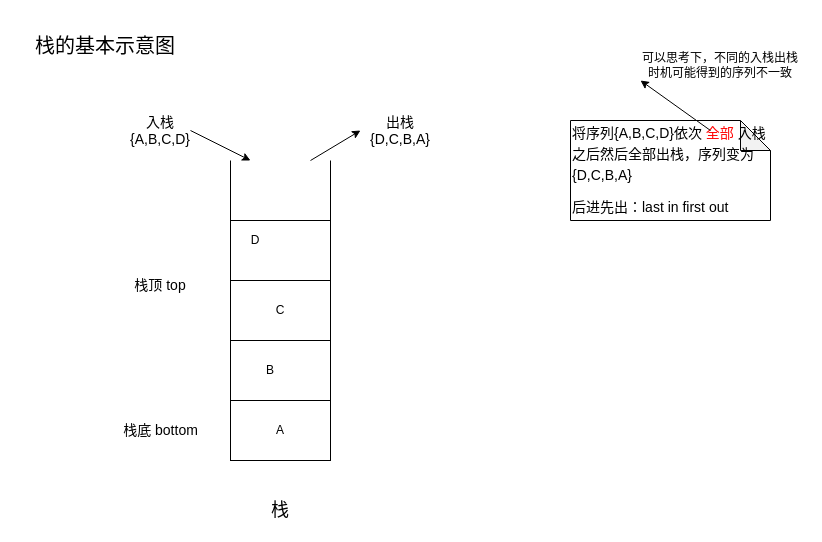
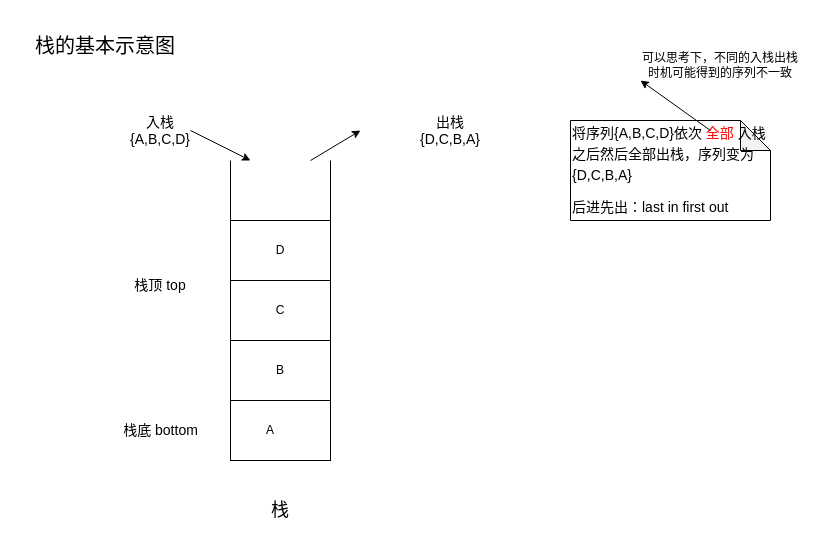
(401, 131) -> (451, 131)
(256, 241) -> (281, 251)
(271, 371) -> (281, 371)
(281, 431) -> (271, 431)
